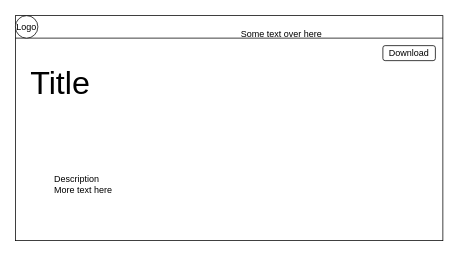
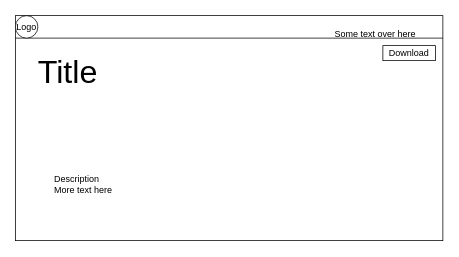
(282, 34) -> (375, 34)
(409, 53) -> (409, 53)
(60, 83) -> (68, 72)
